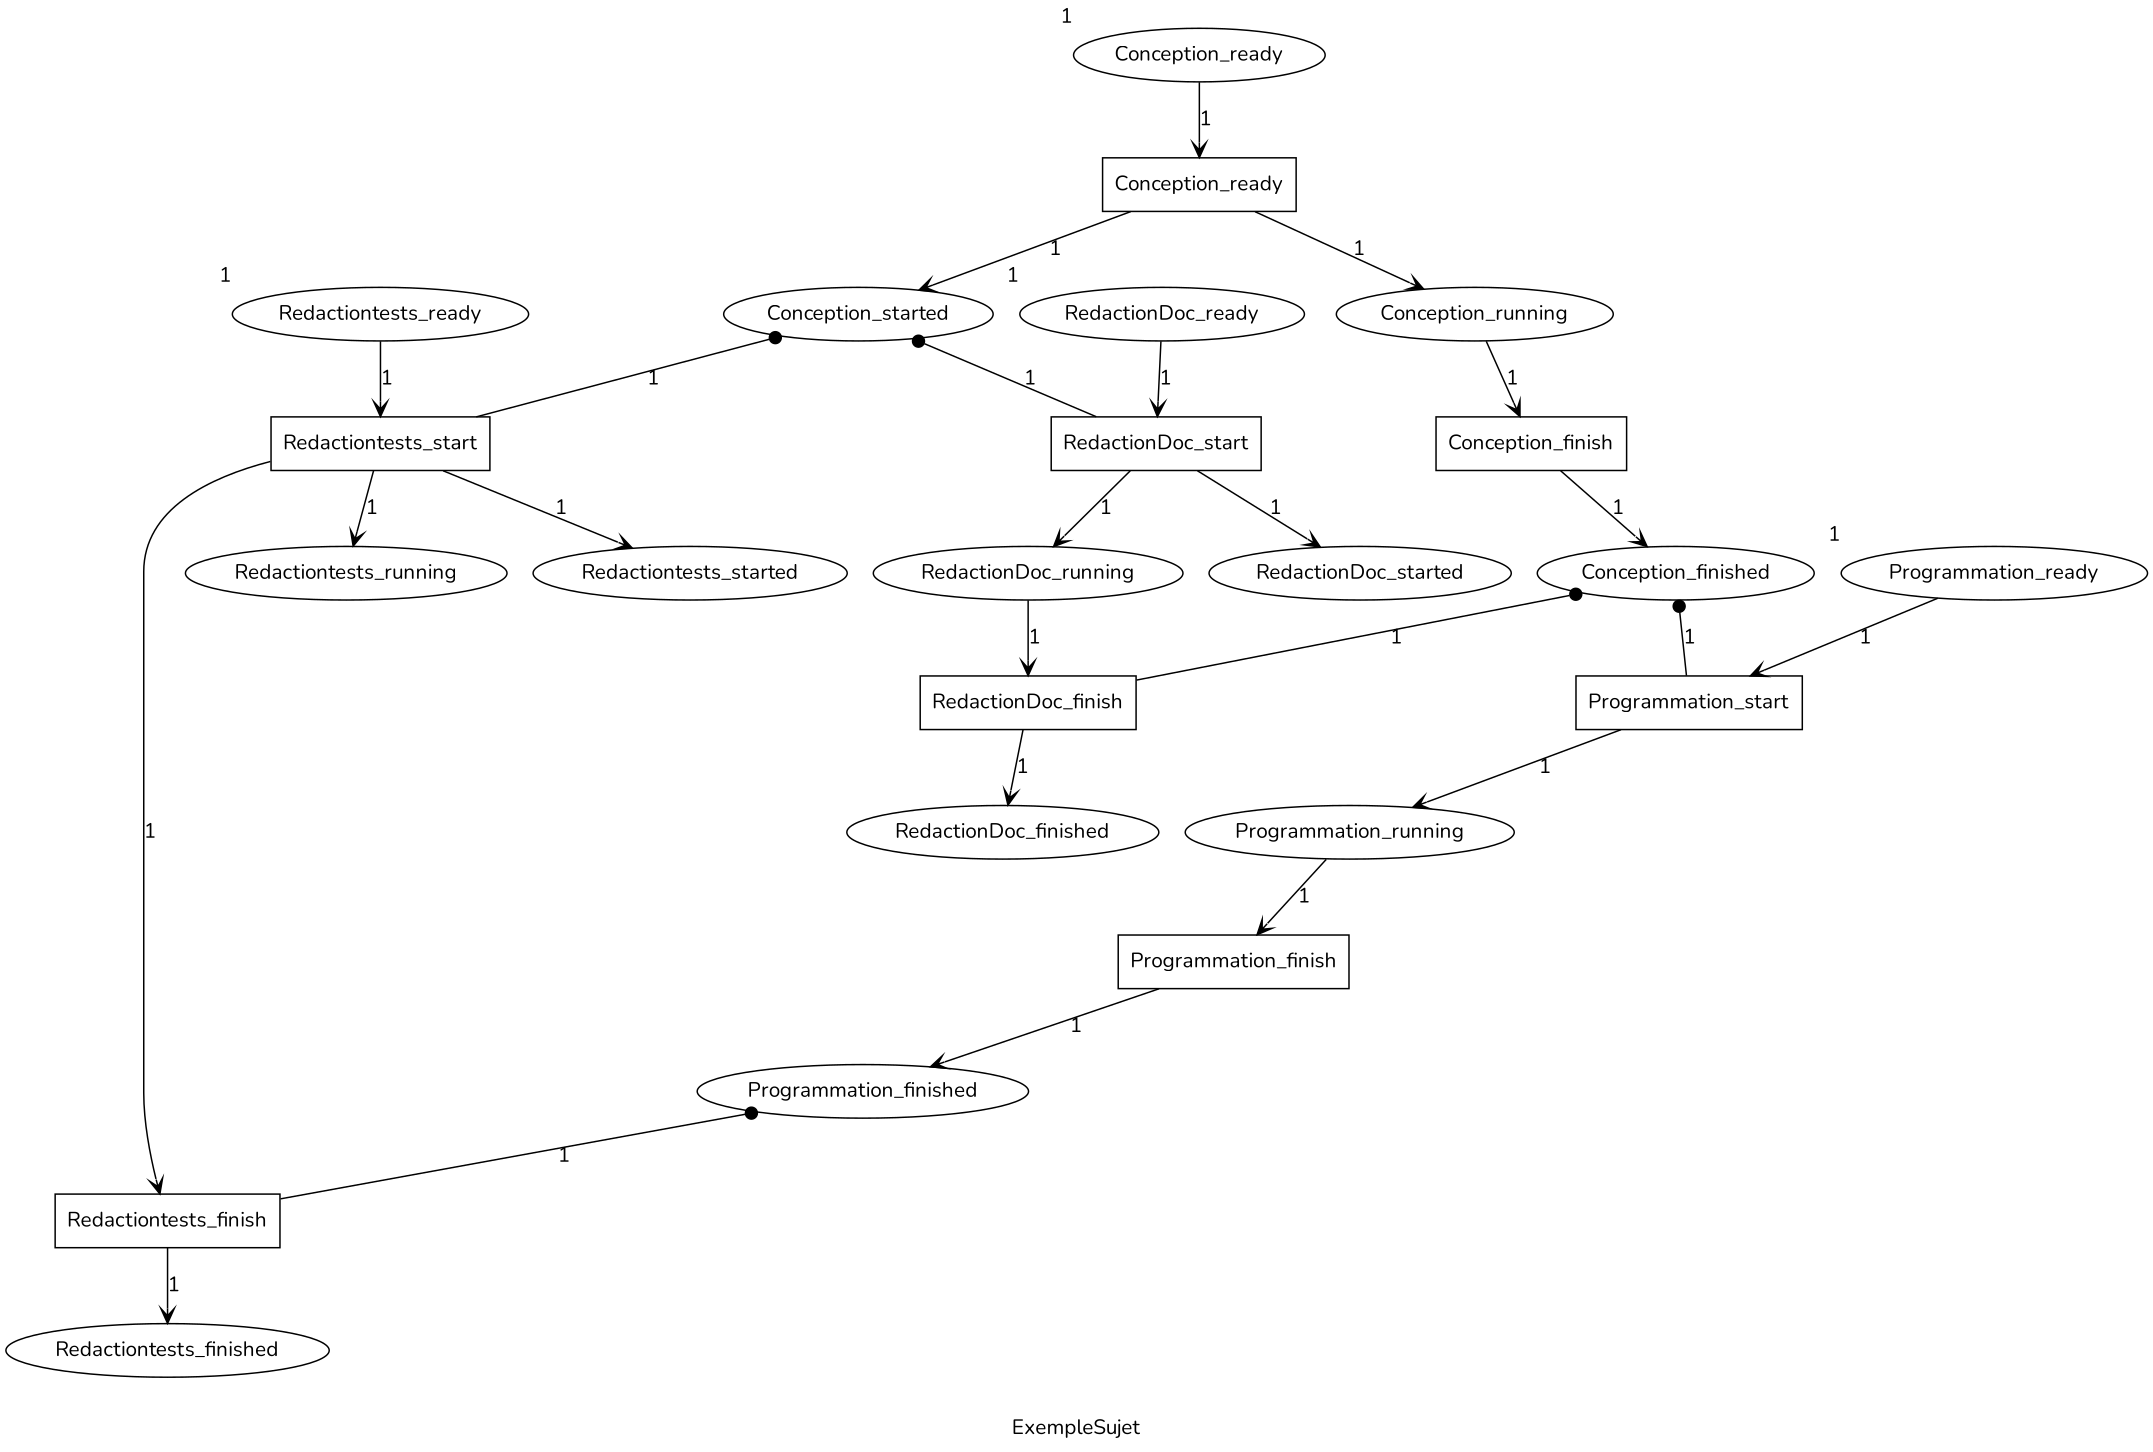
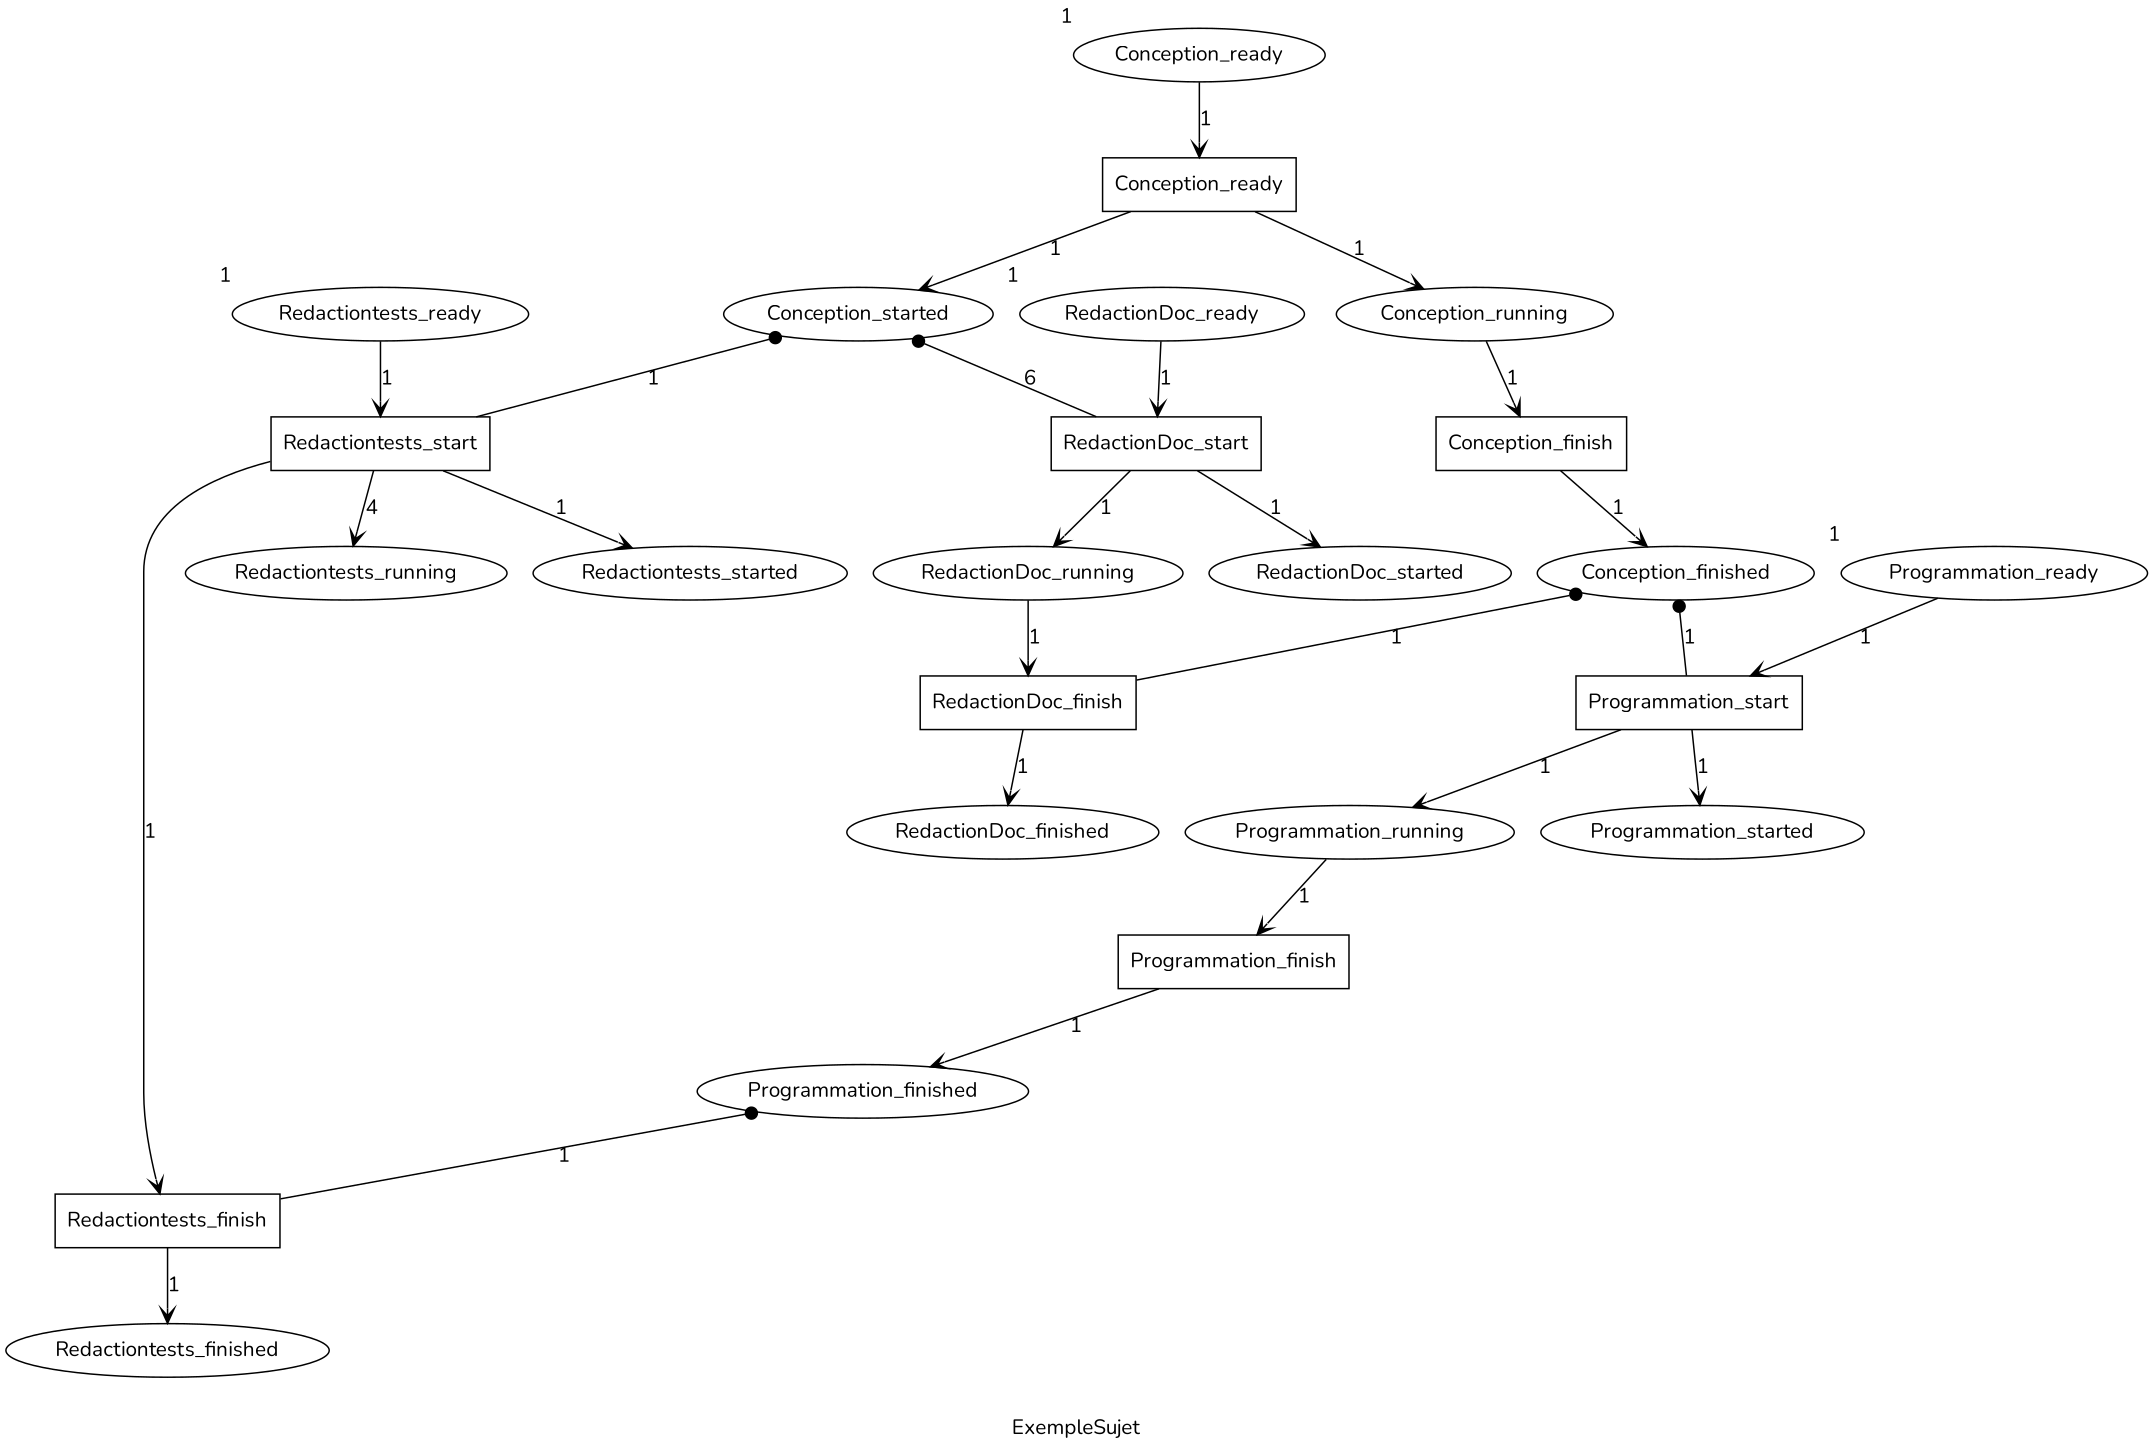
(1030, 379) -> (1030, 379)
(372, 508) -> (372, 508)
none -> (1703, 832)
